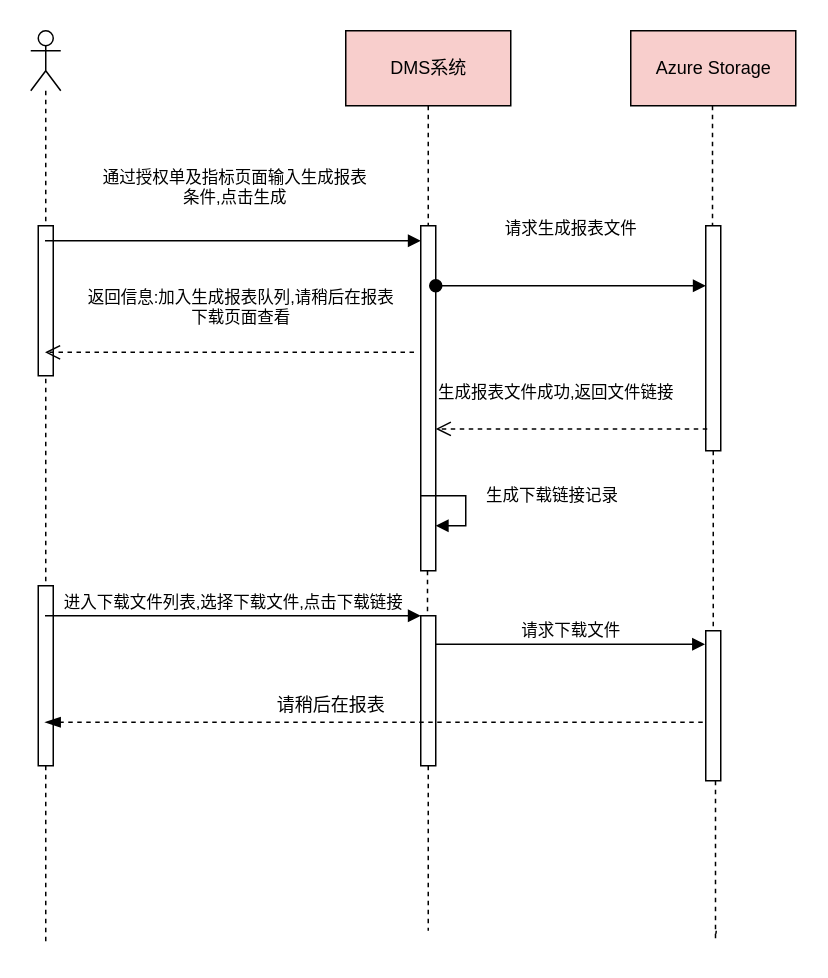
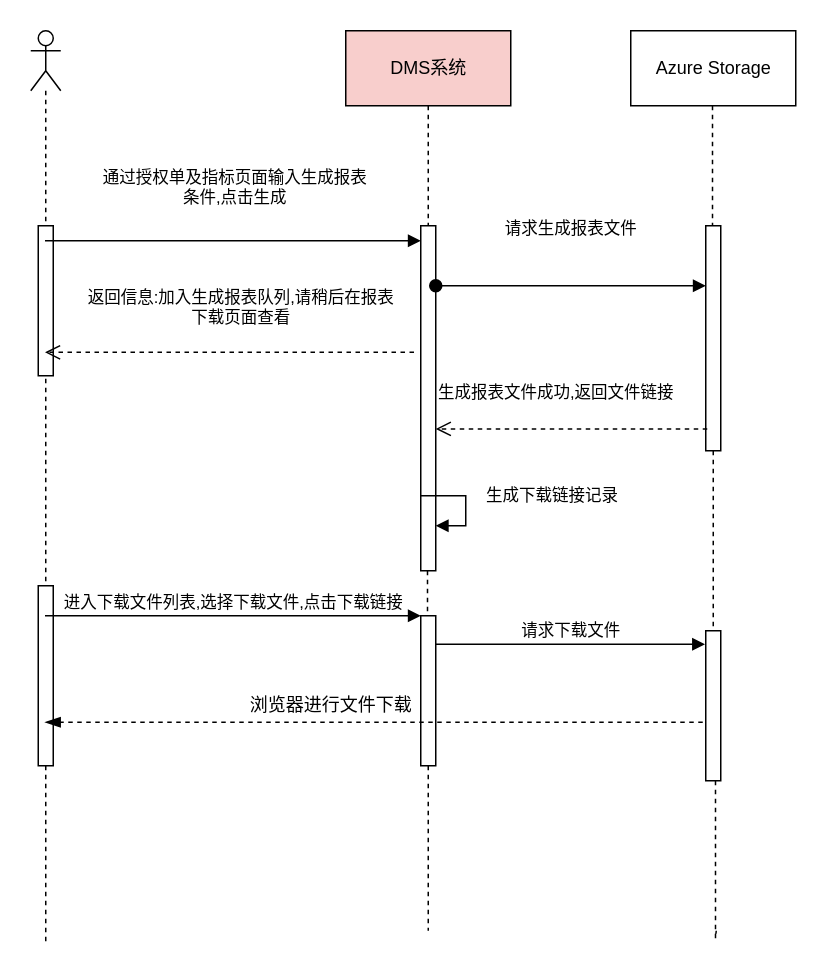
(713, 68) -> (713, 68)
(332, 706) -> (332, 706)
